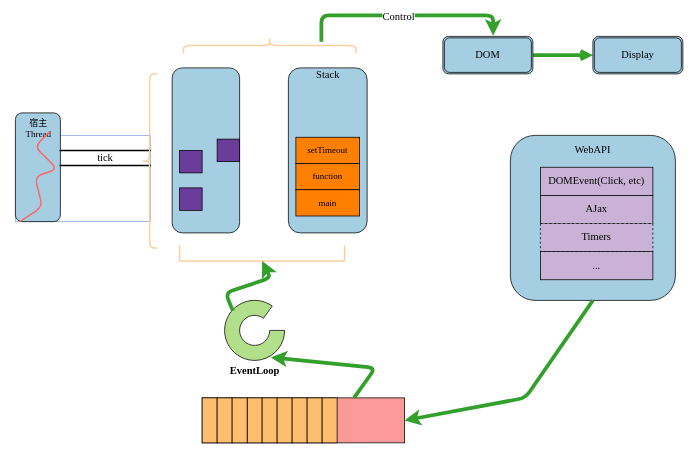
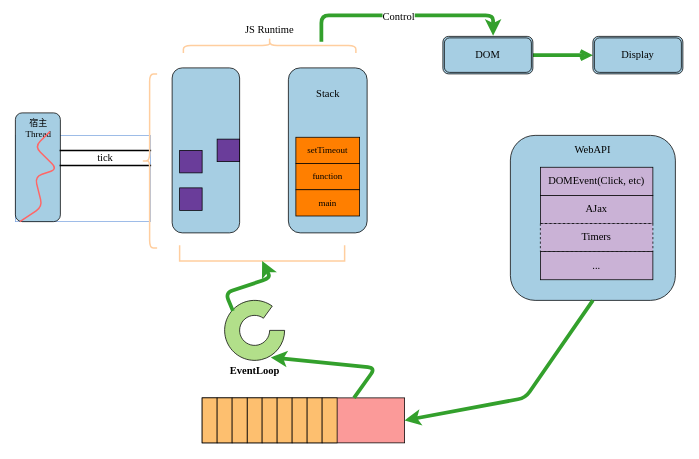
none -> (270, 30)
(328, 75) -> (328, 94)
